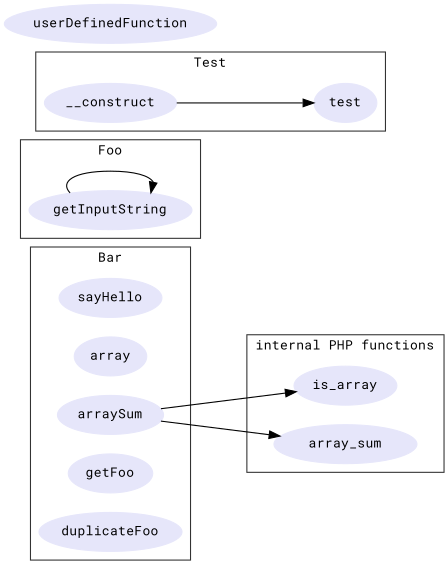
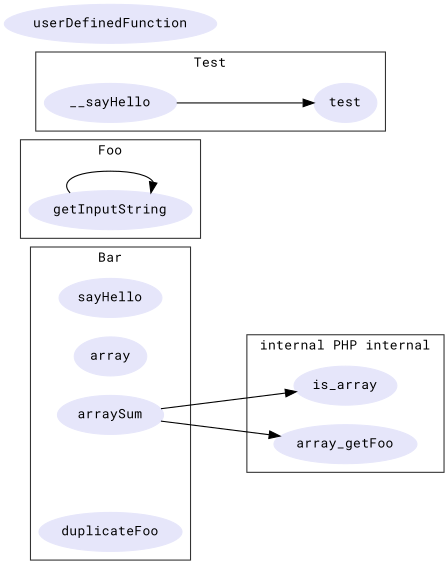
(110, 103) -> (110, 103)
(345, 346) -> (345, 346)
(345, 444) -> (345, 444)
(110, 473) -> none
